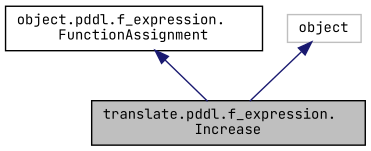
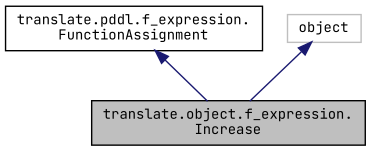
(134, 28) -> (134, 28)
(228, 123) -> (228, 123)
